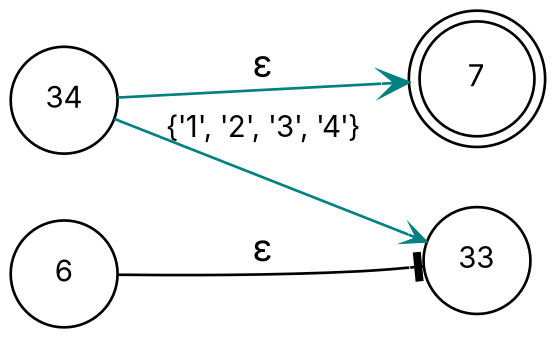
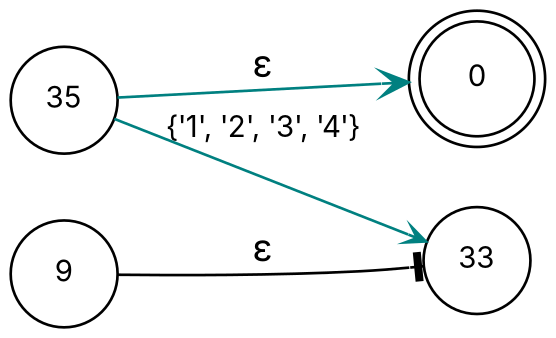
(477, 79) -> (477, 79)
(64, 100) -> (64, 100)
(64, 274) -> (64, 274)
